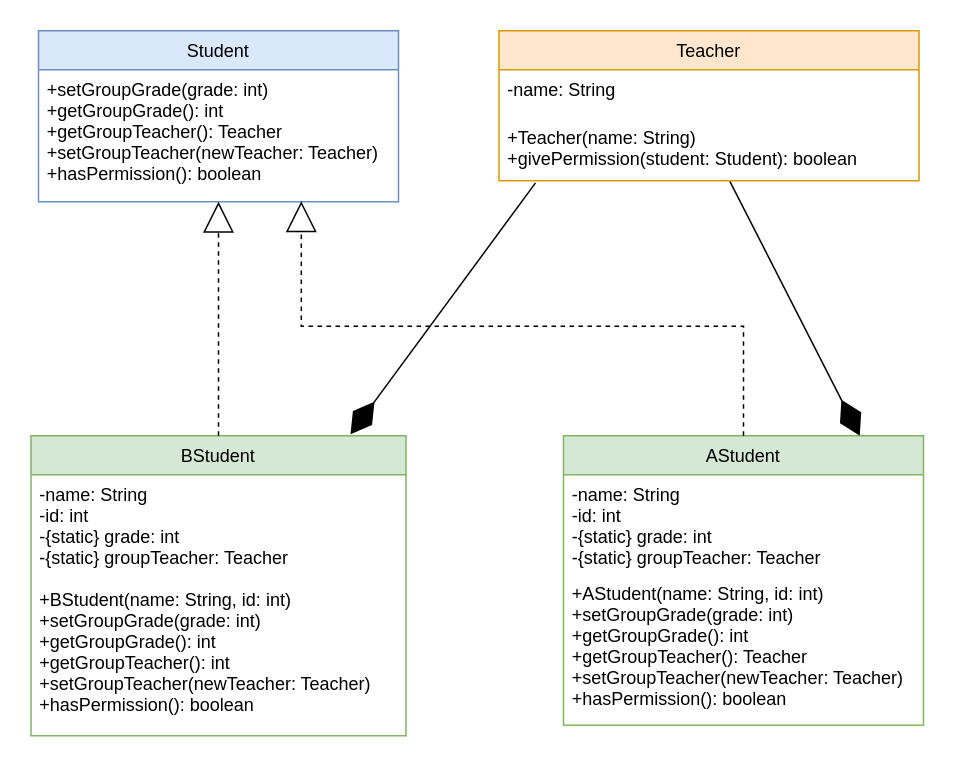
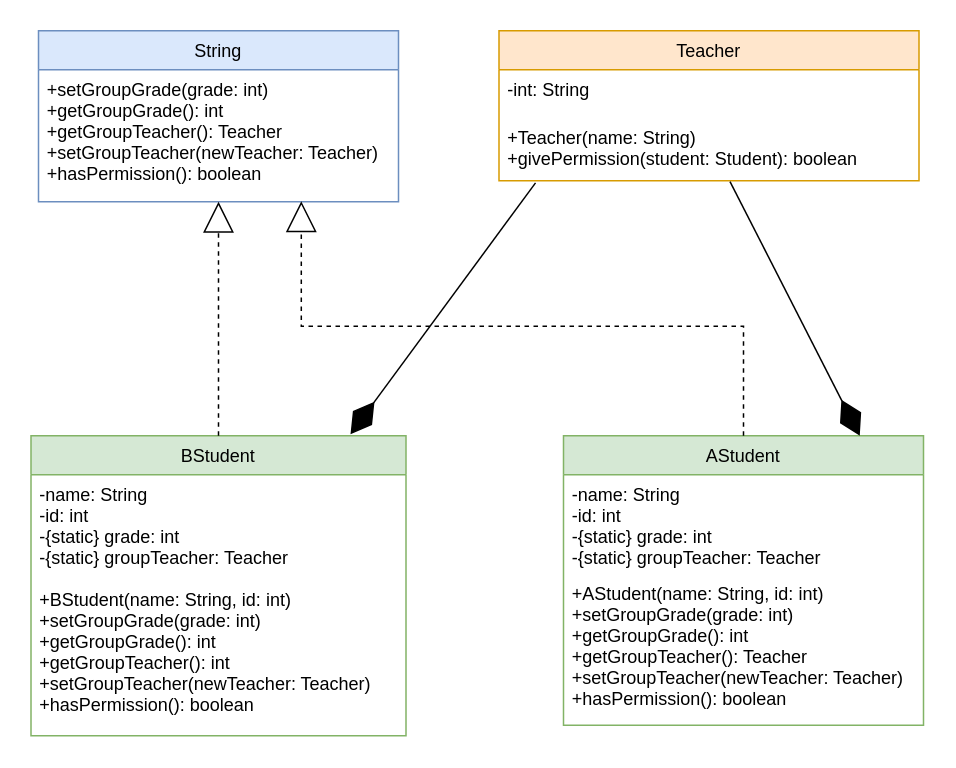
(218, 51) -> (218, 51)
(566, 90) -> (558, 90)
